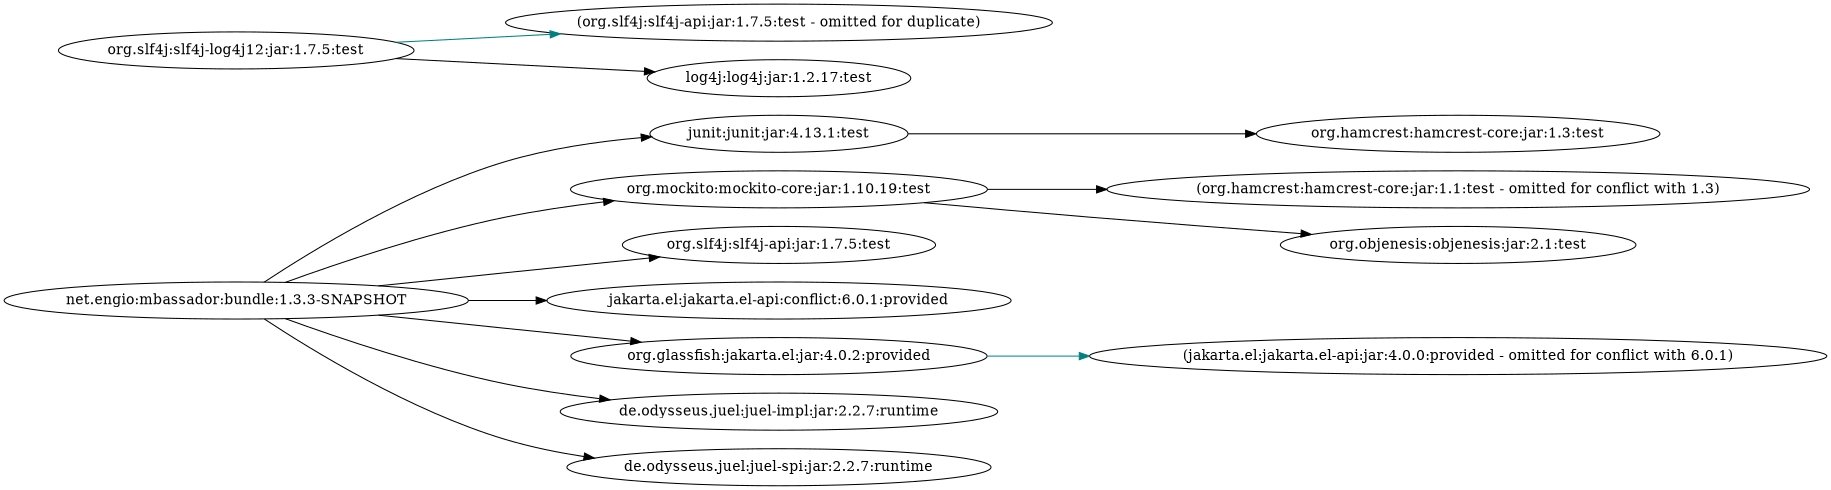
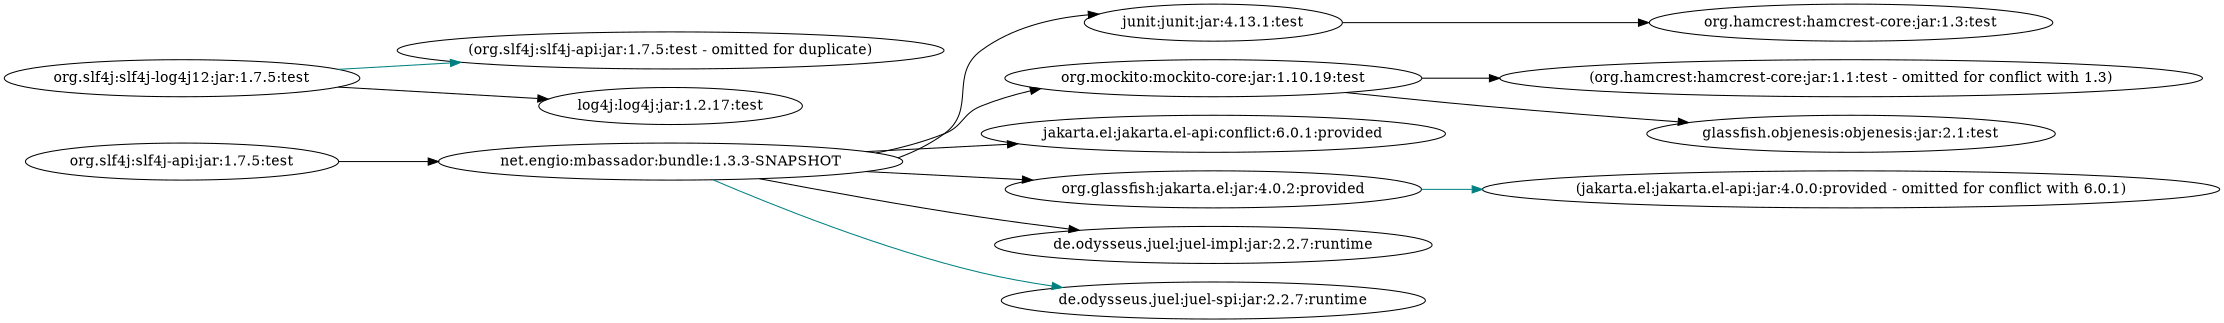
(1458, 245) -> (1851, 134)
(514, 272) -> (383, 162)
(417, 405) -> (880, 243)
